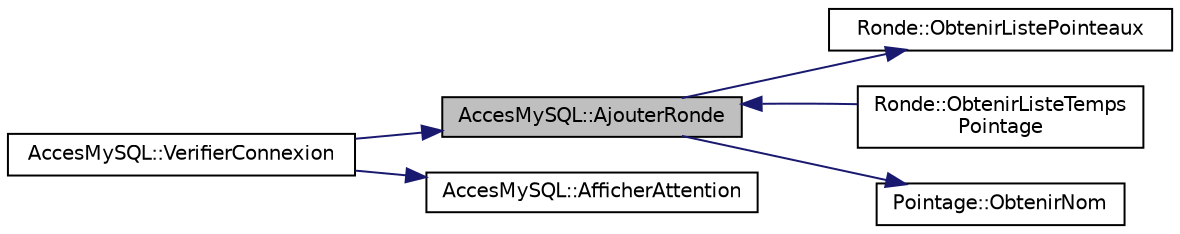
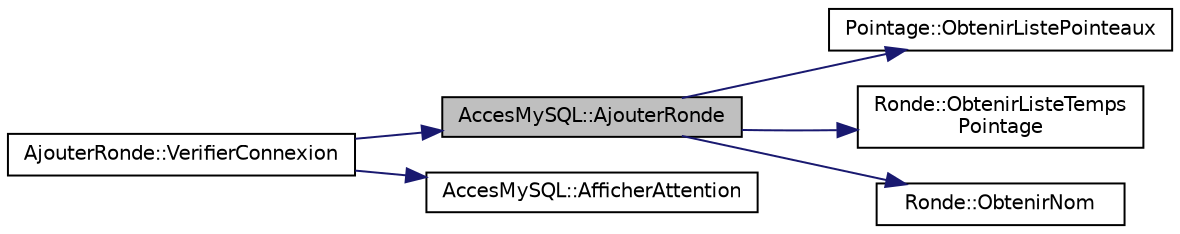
(1001, 30) -> (1001, 30)
(810, 104) -> (789, 130)
(181, 155) -> (181, 155)
(1001, 204) -> (1001, 204)
